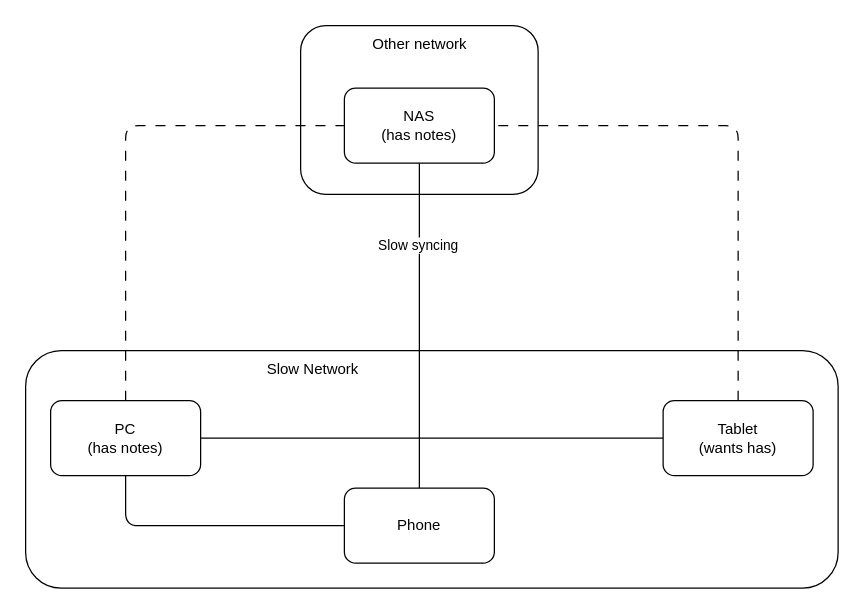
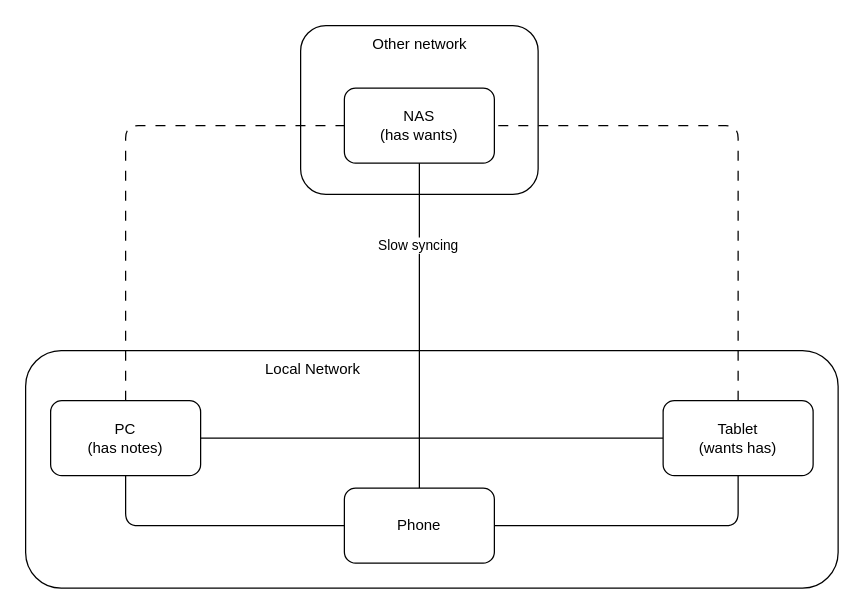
(419, 126) -> (419, 126)
(313, 369) -> (313, 369)
none -> (636, 526)
